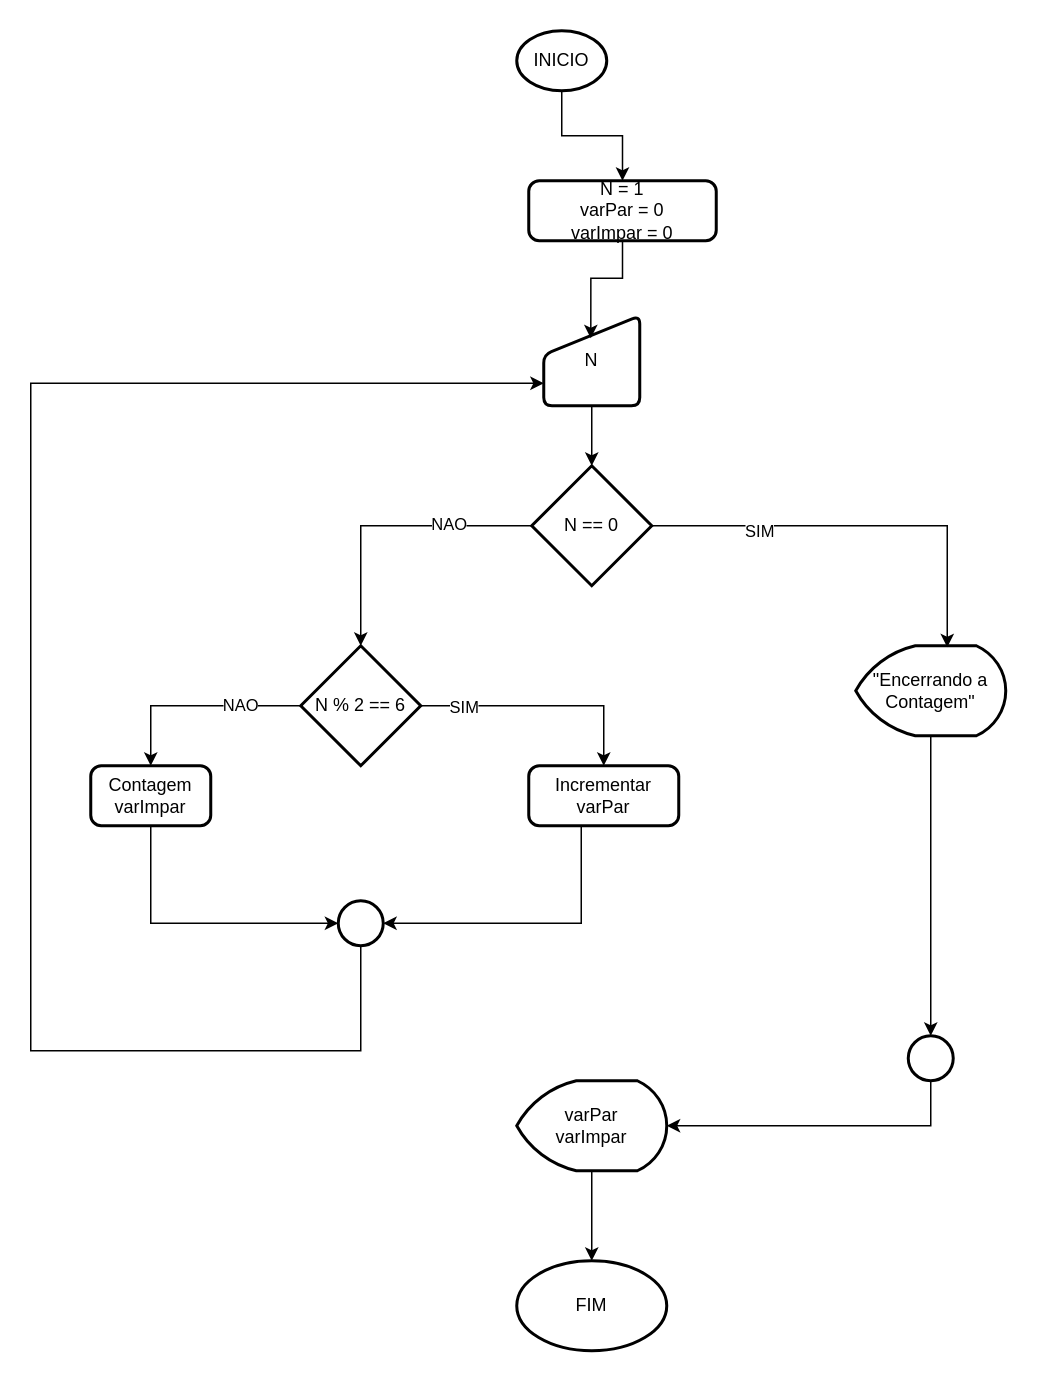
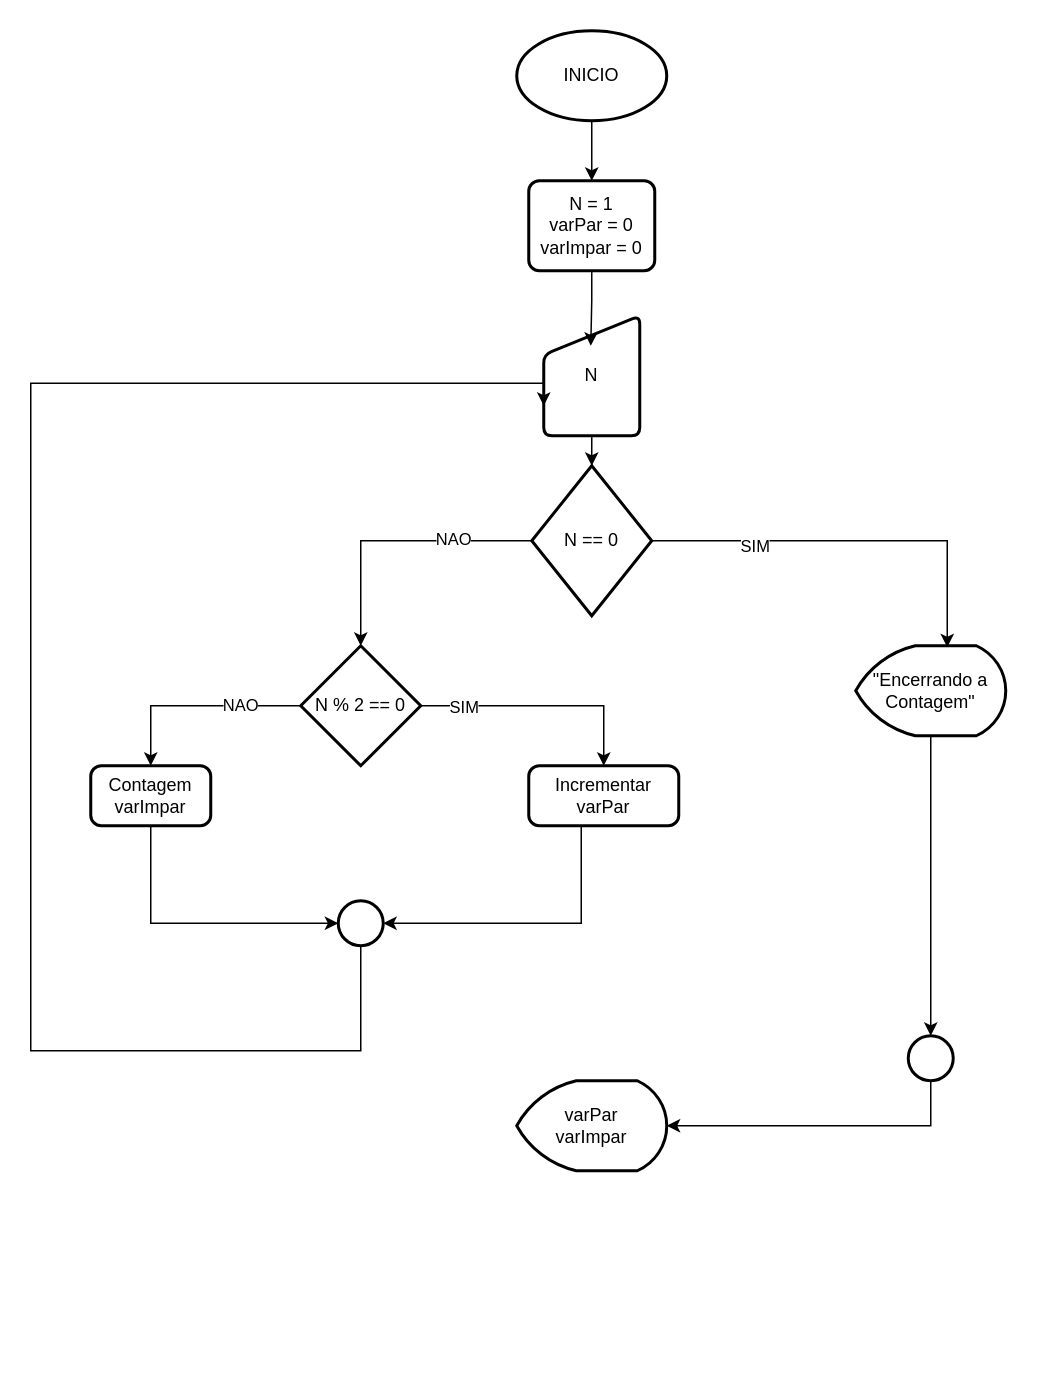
(562, 61) -> (592, 76)
(623, 211) -> (592, 226)
(592, 361) -> (592, 376)
(592, 526) -> (592, 541)
(361, 706) -> (361, 706)
(592, 1211) -> none
(592, 1306) -> none
